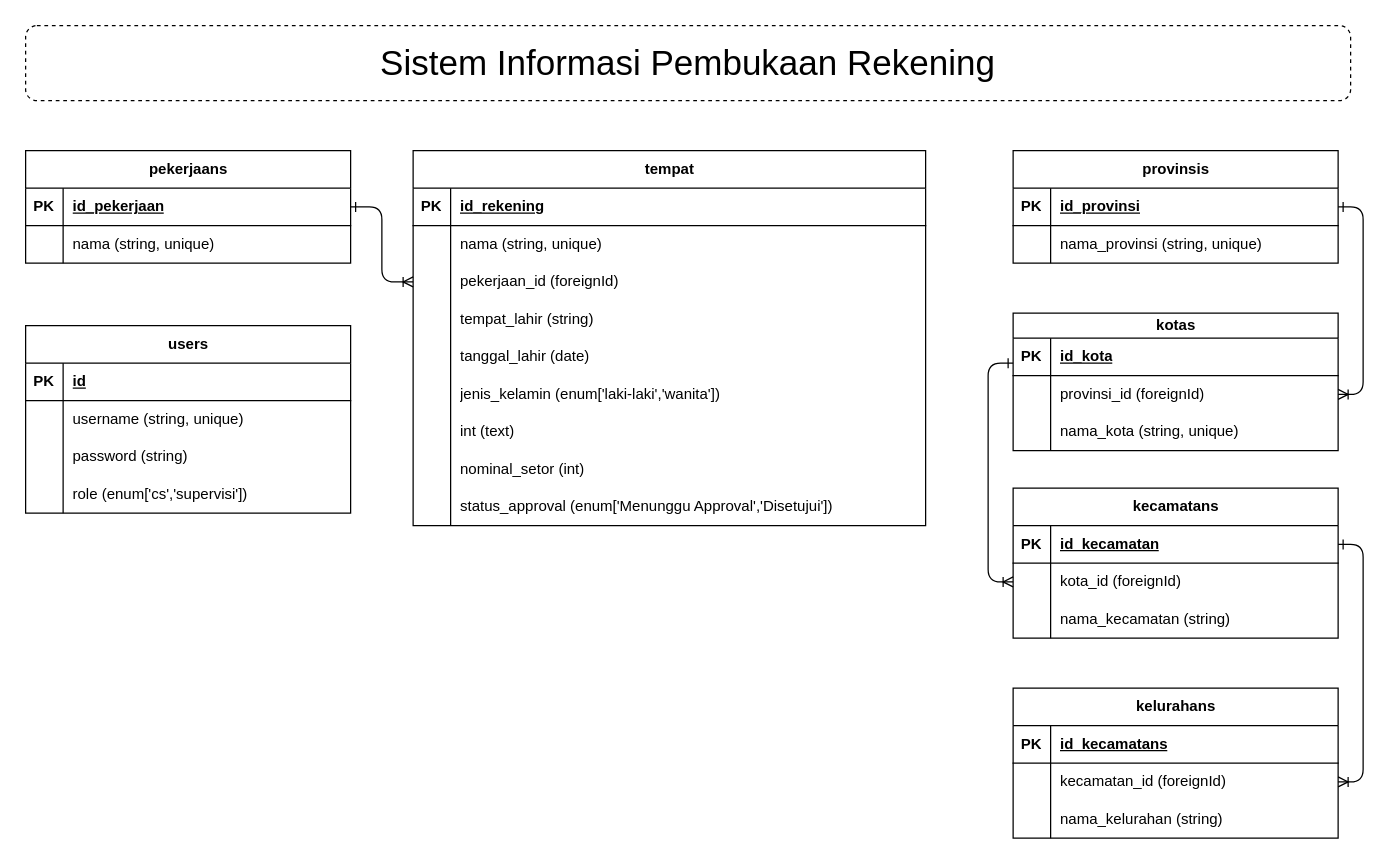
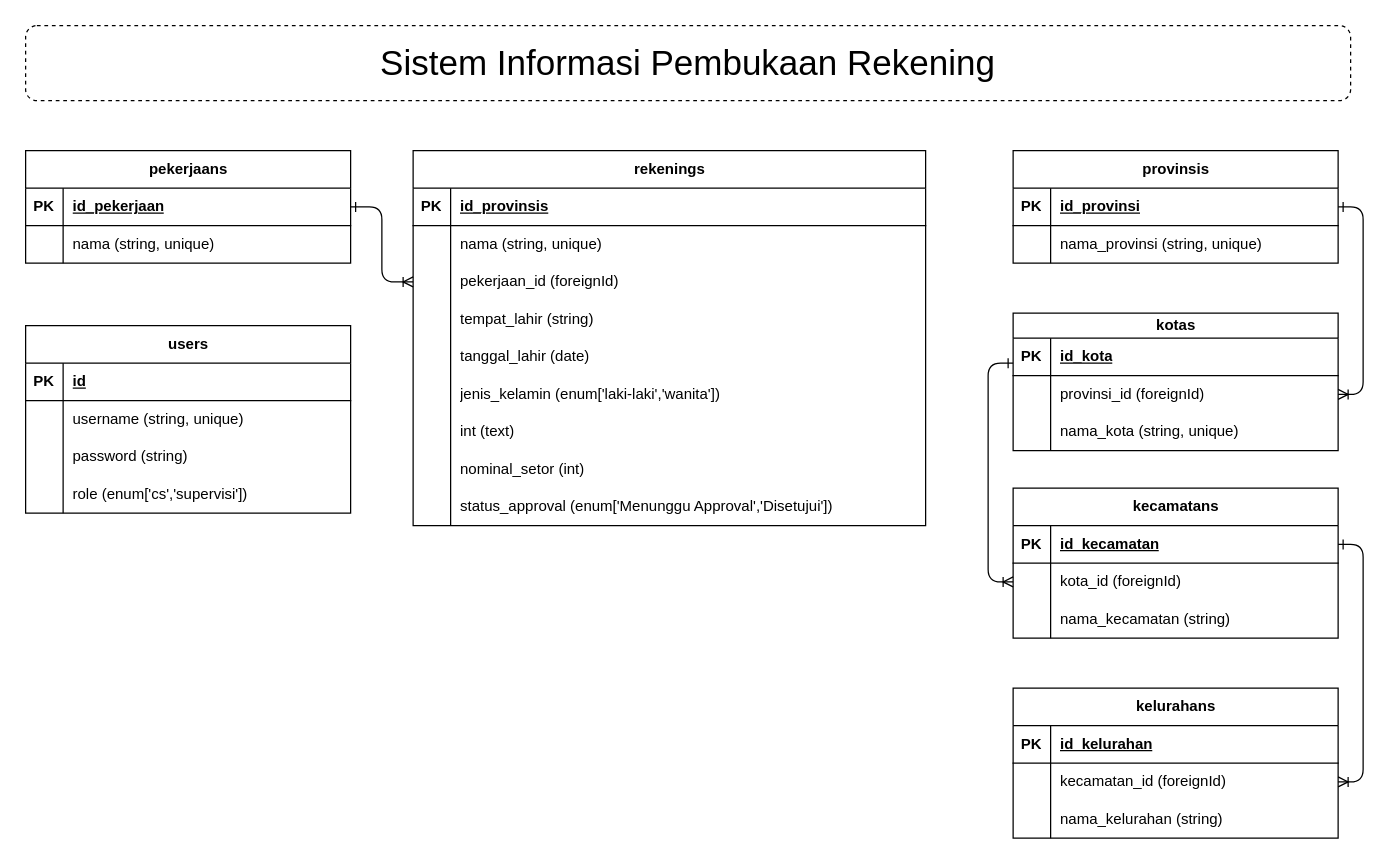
(670, 169) -> (670, 169)
(503, 207) -> (505, 207)
(1113, 744) -> (1107, 744)
